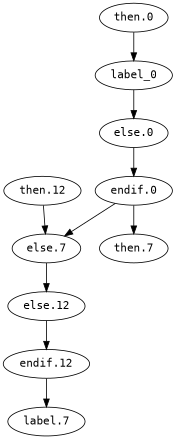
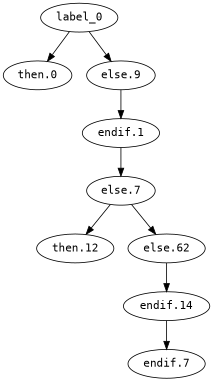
(134, 43) -> (61, 43)
(134, 133) -> (121, 75)
(134, 191) -> (121, 133)
(44, 216) -> (101, 216)
(134, 248) -> none
(46, 306) -> (167, 248)
(46, 364) -> (167, 306)
(46, 422) -> (167, 364)
